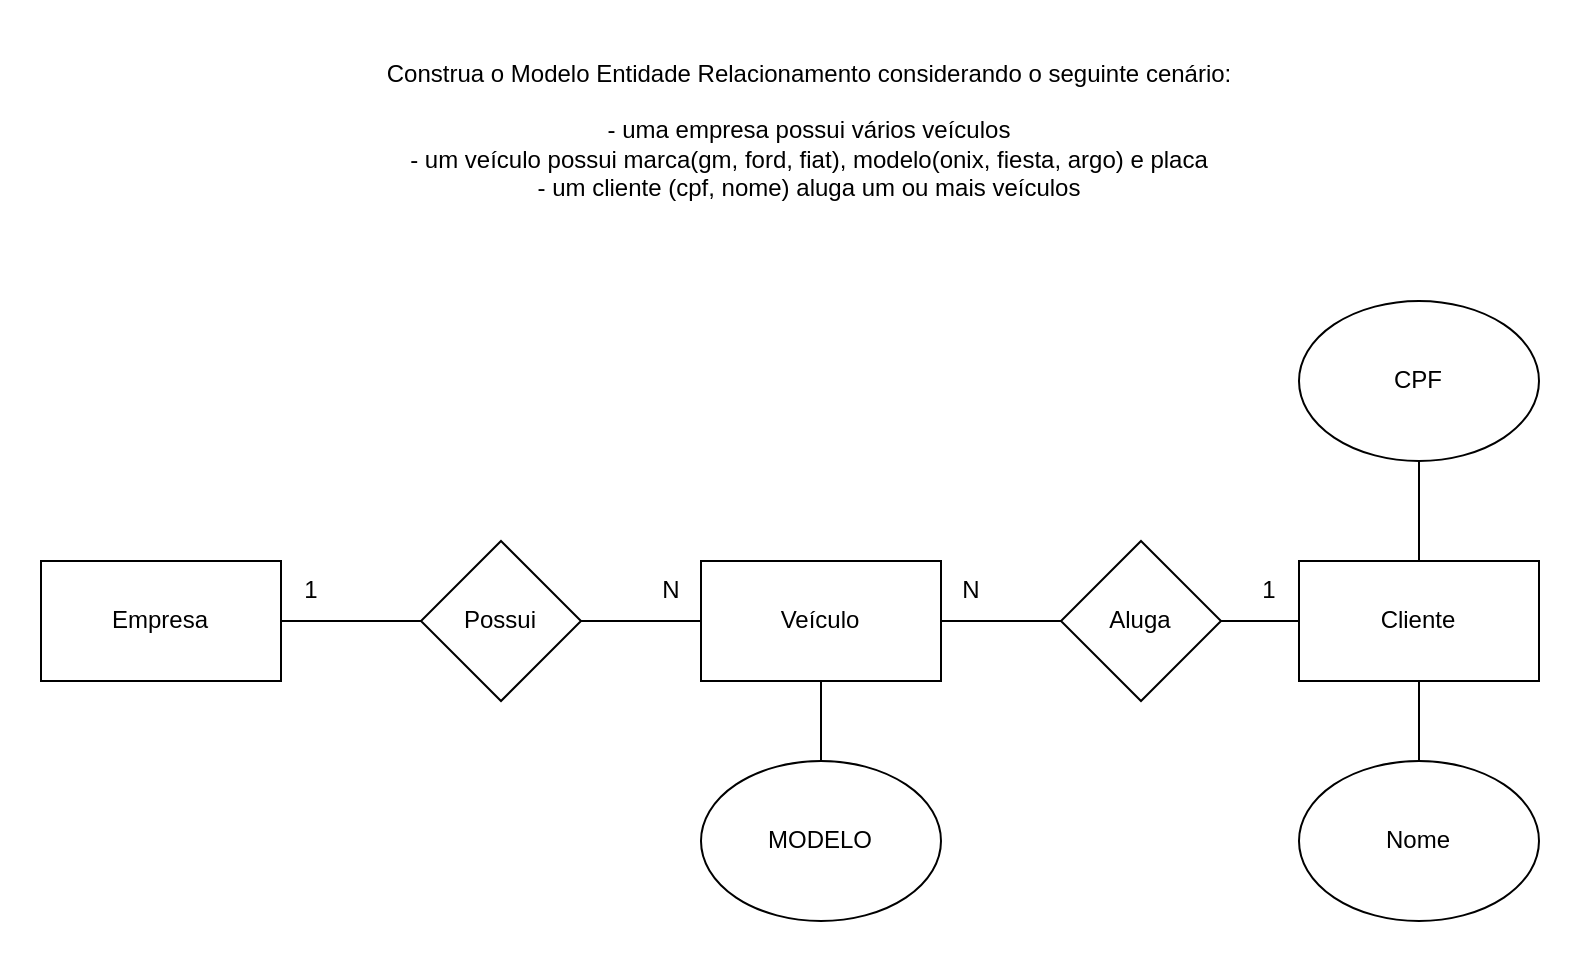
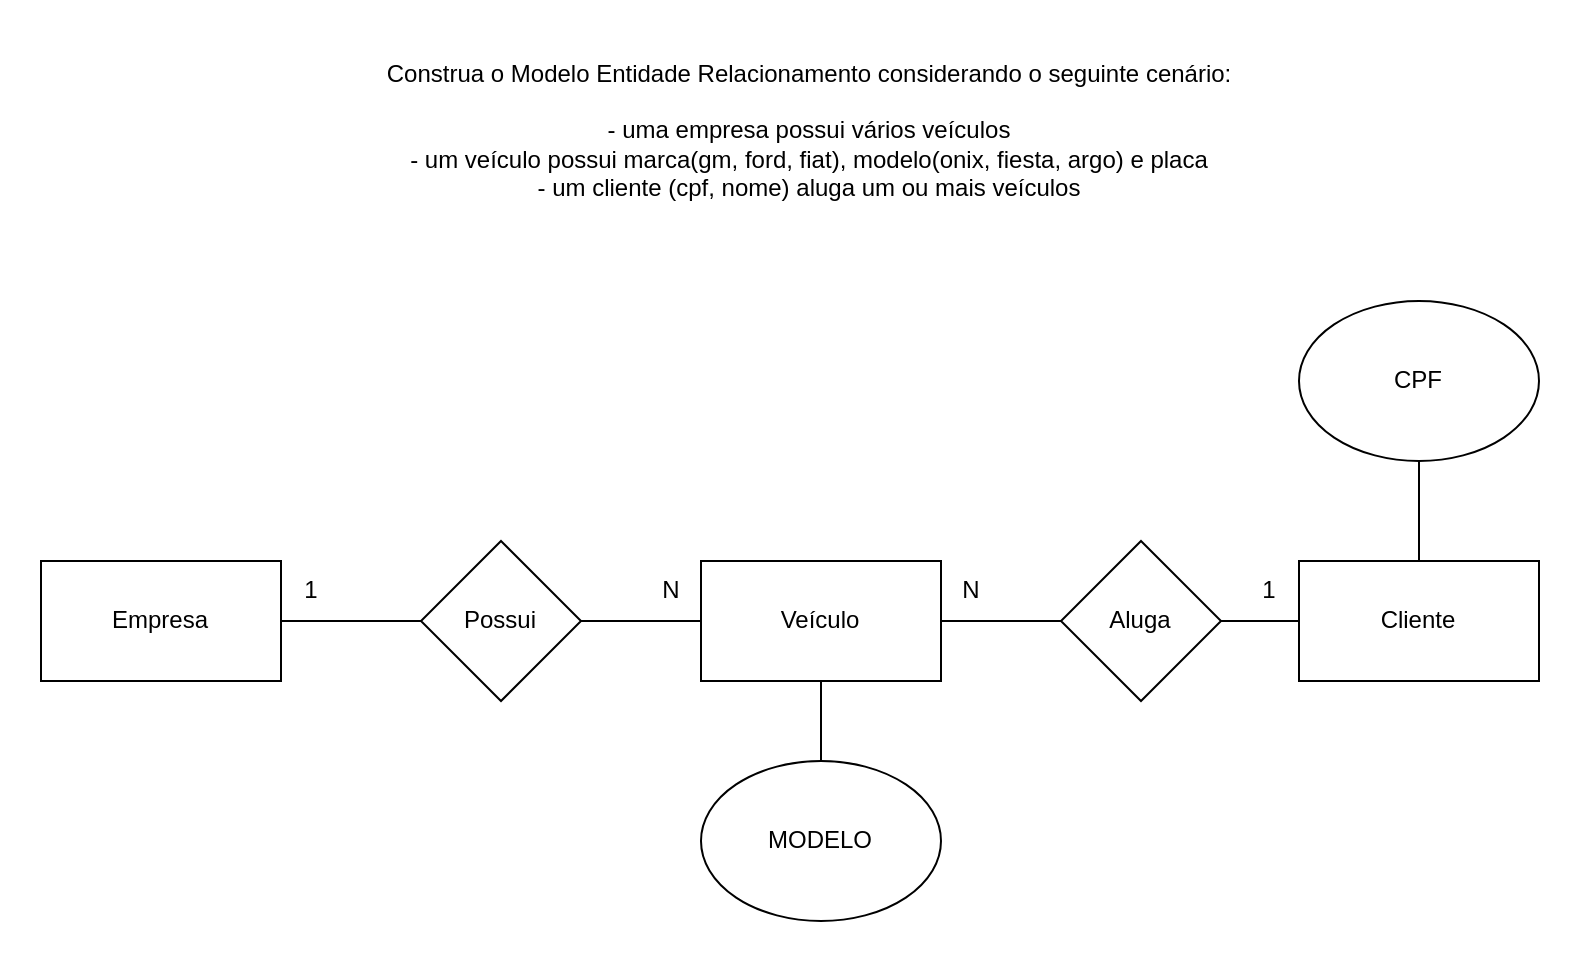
(1419, 721) -> none
(1419, 841) -> none
